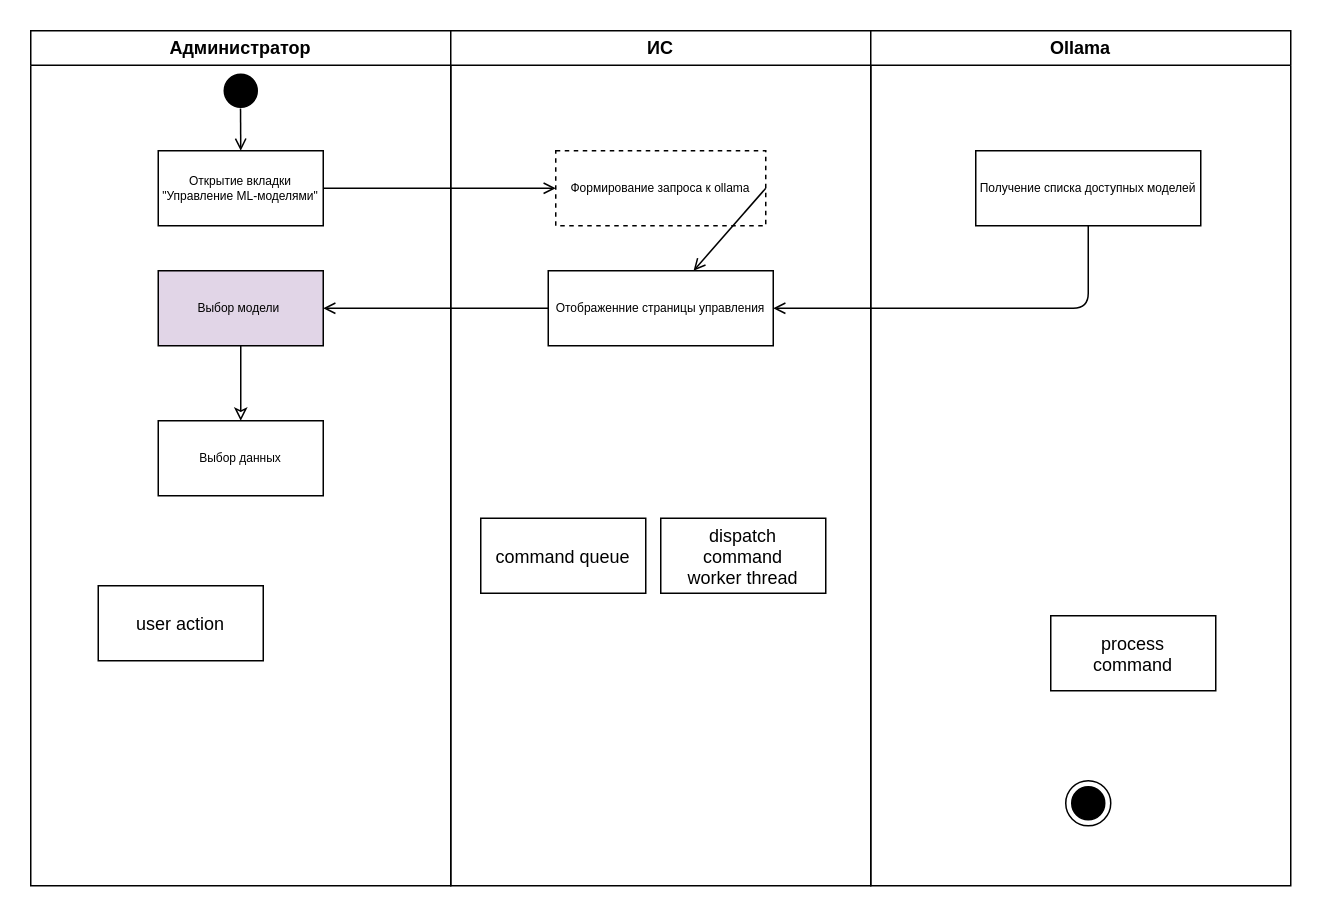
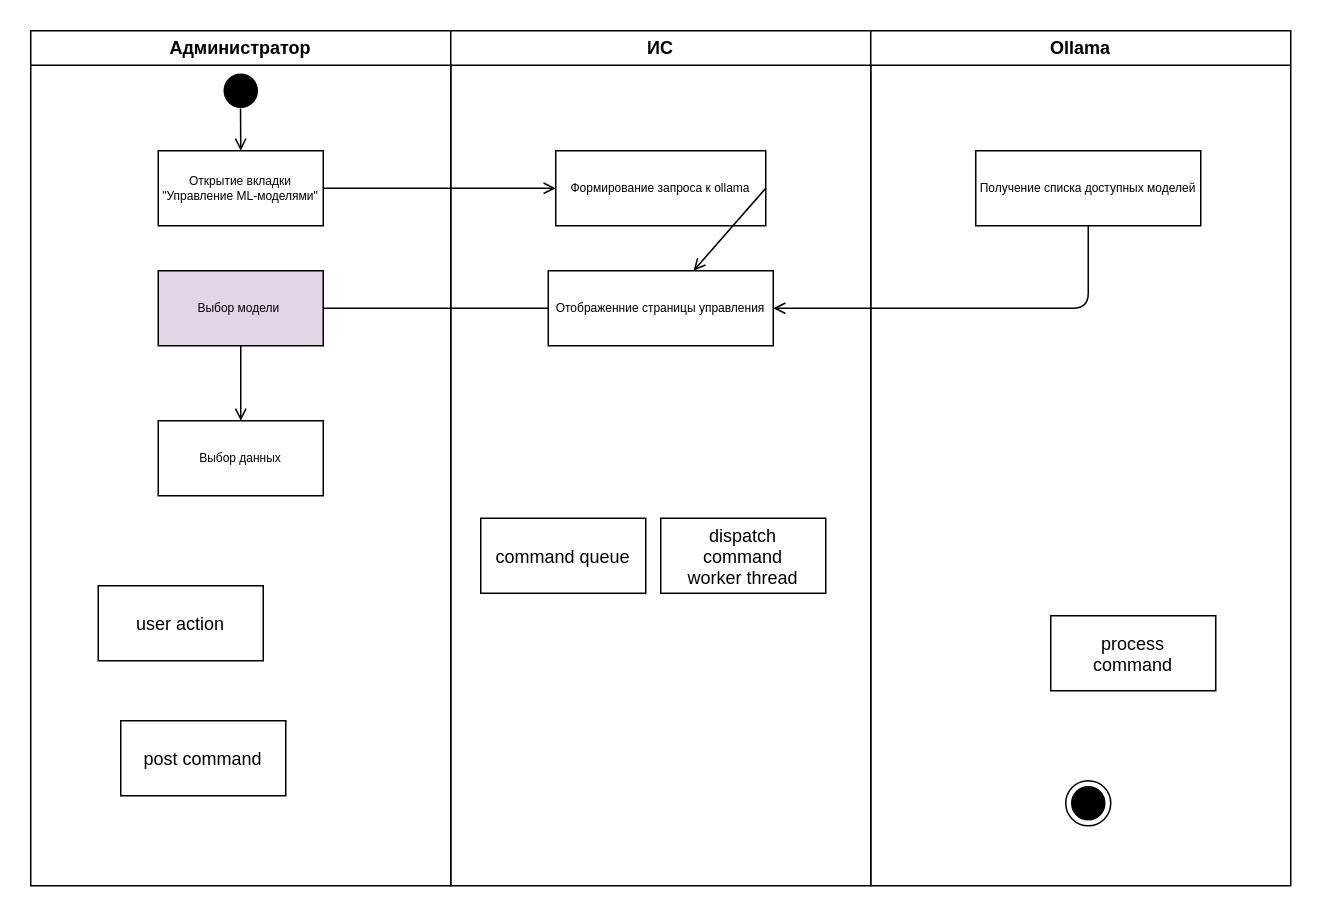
(661, 188) -> (661, 188)
(330, 308) -> (328, 308)
(241, 409) -> (241, 412)
none -> (203, 758)
